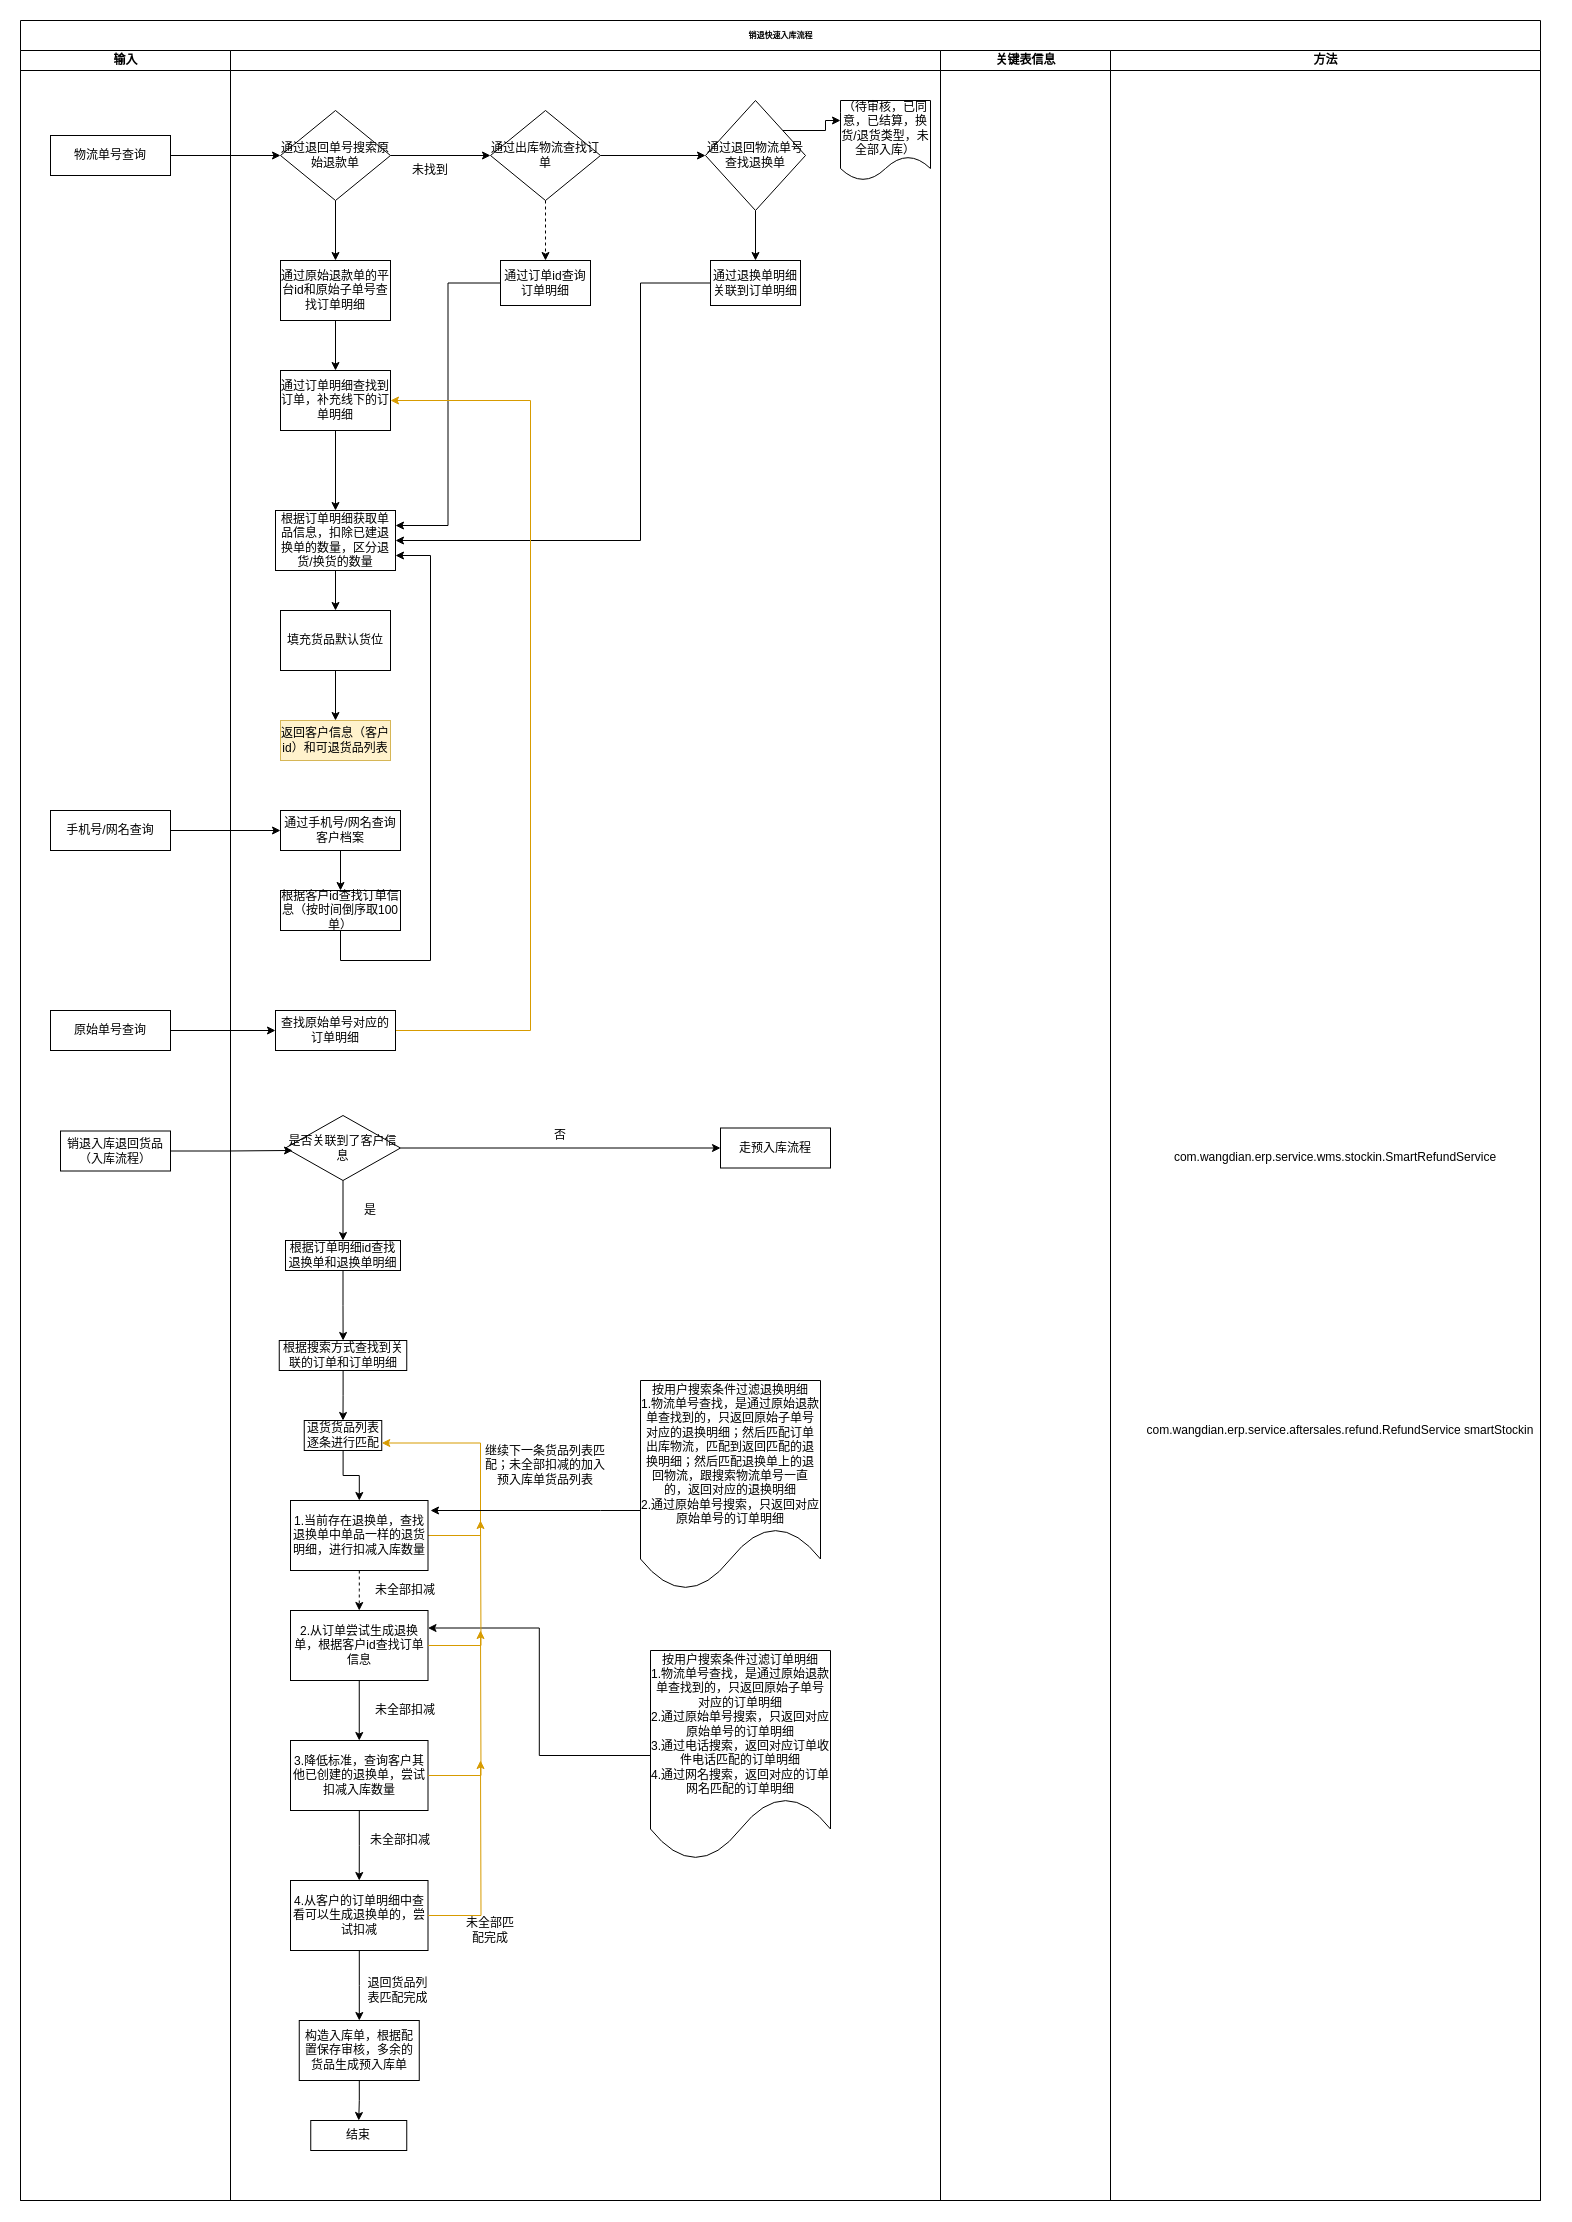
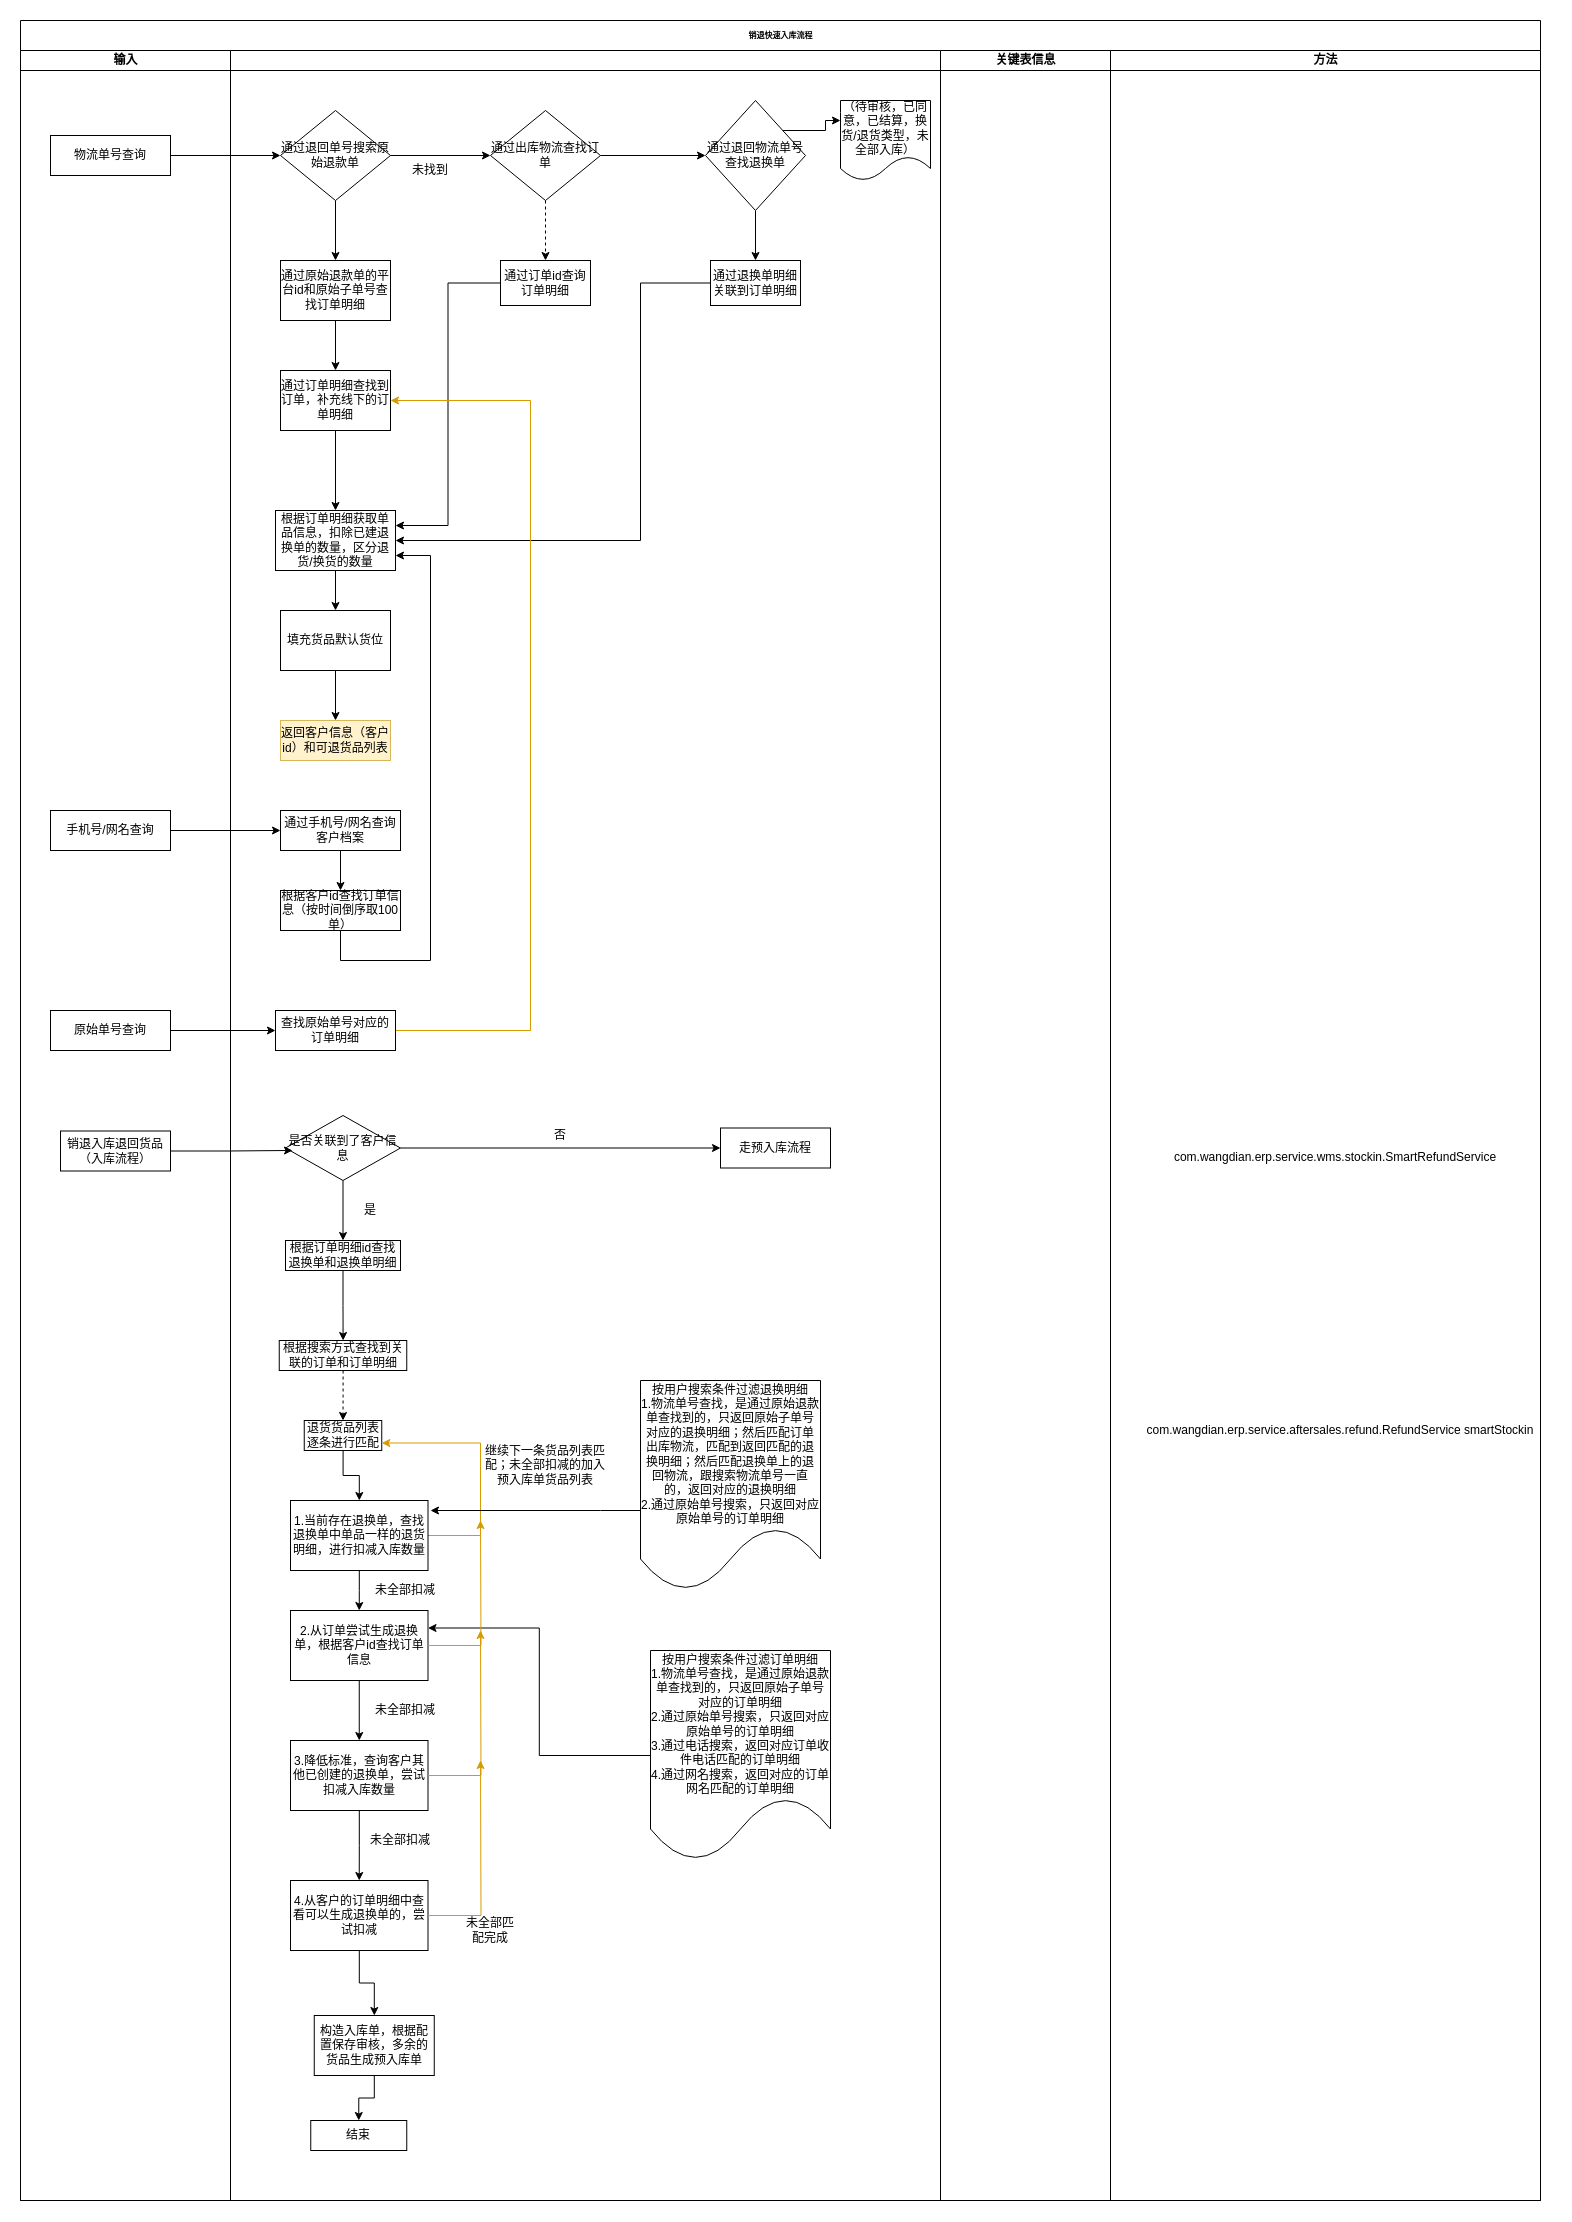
(343, 1392) -> (343, 1392)
(359, 1586) -> (359, 1586)
(398, 1991) -> none
(359, 2051) -> (374, 2046)
